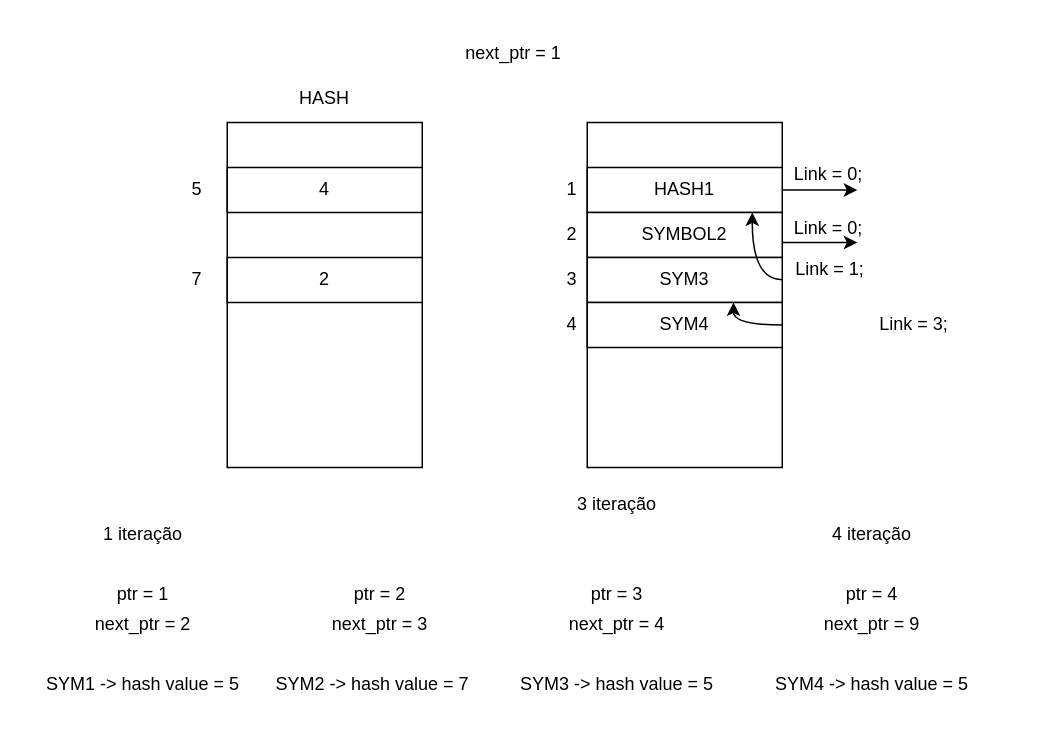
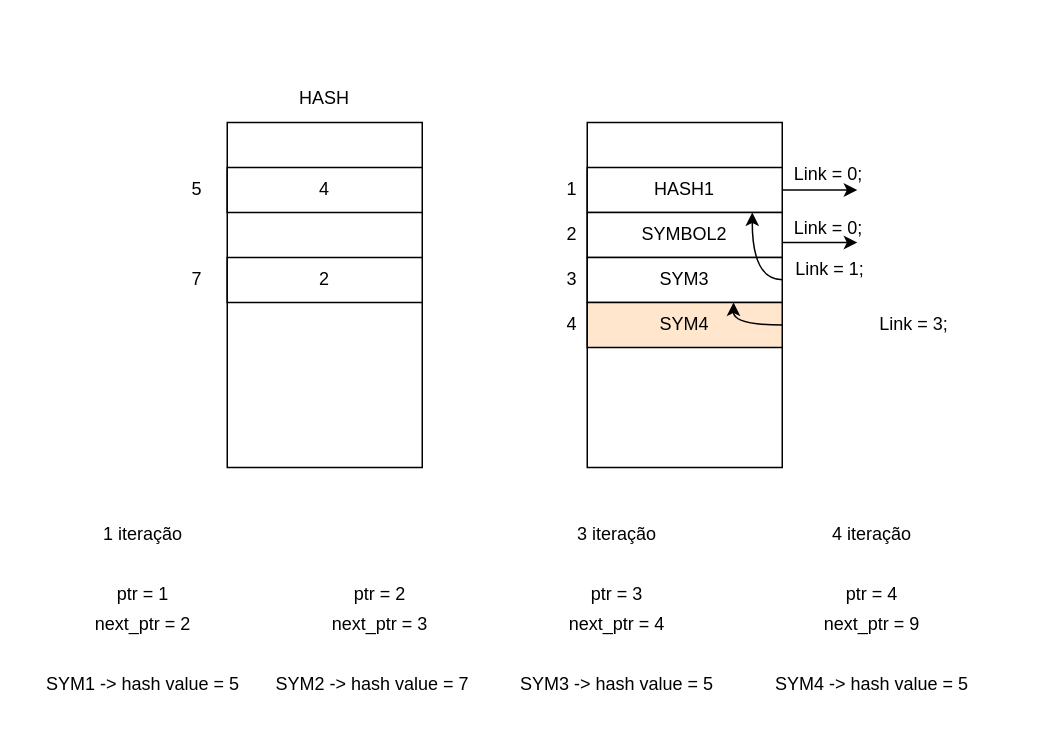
(514, 53) -> none
(685, 325) -> (685, 325)
(617, 505) -> (617, 535)
